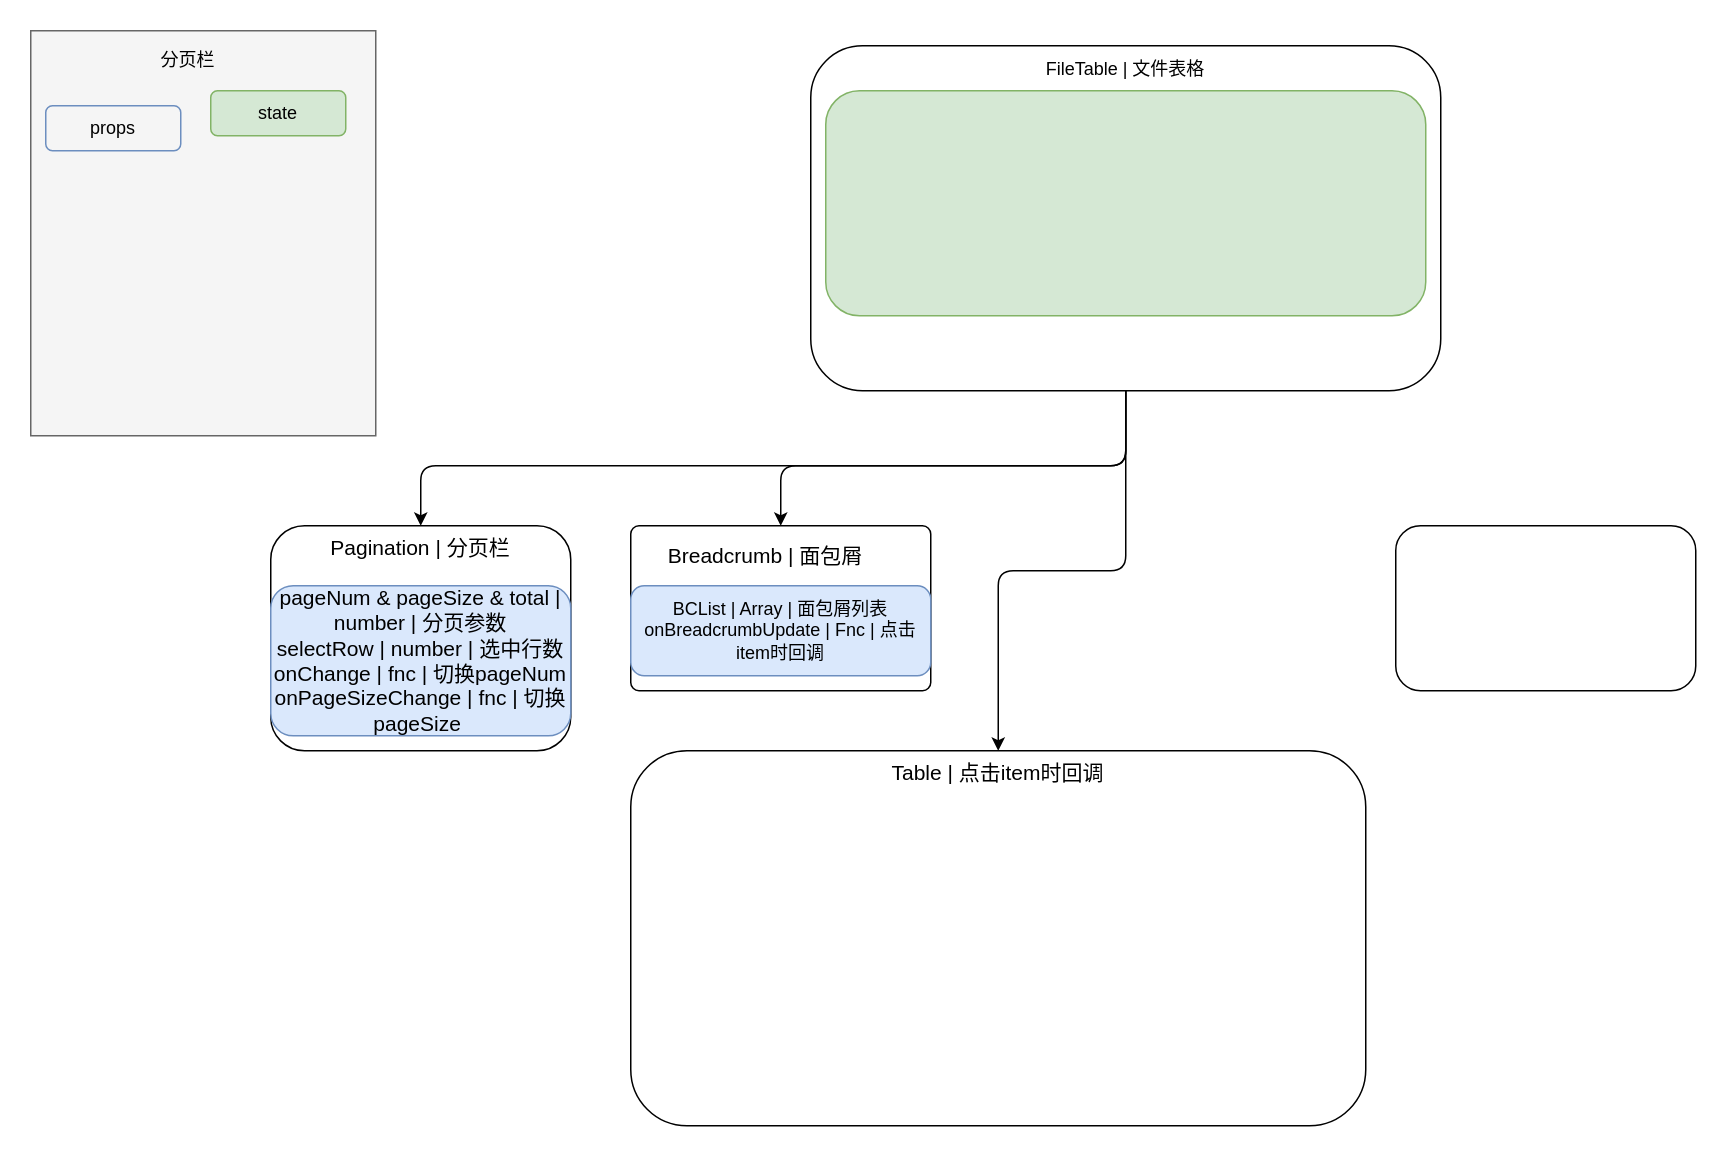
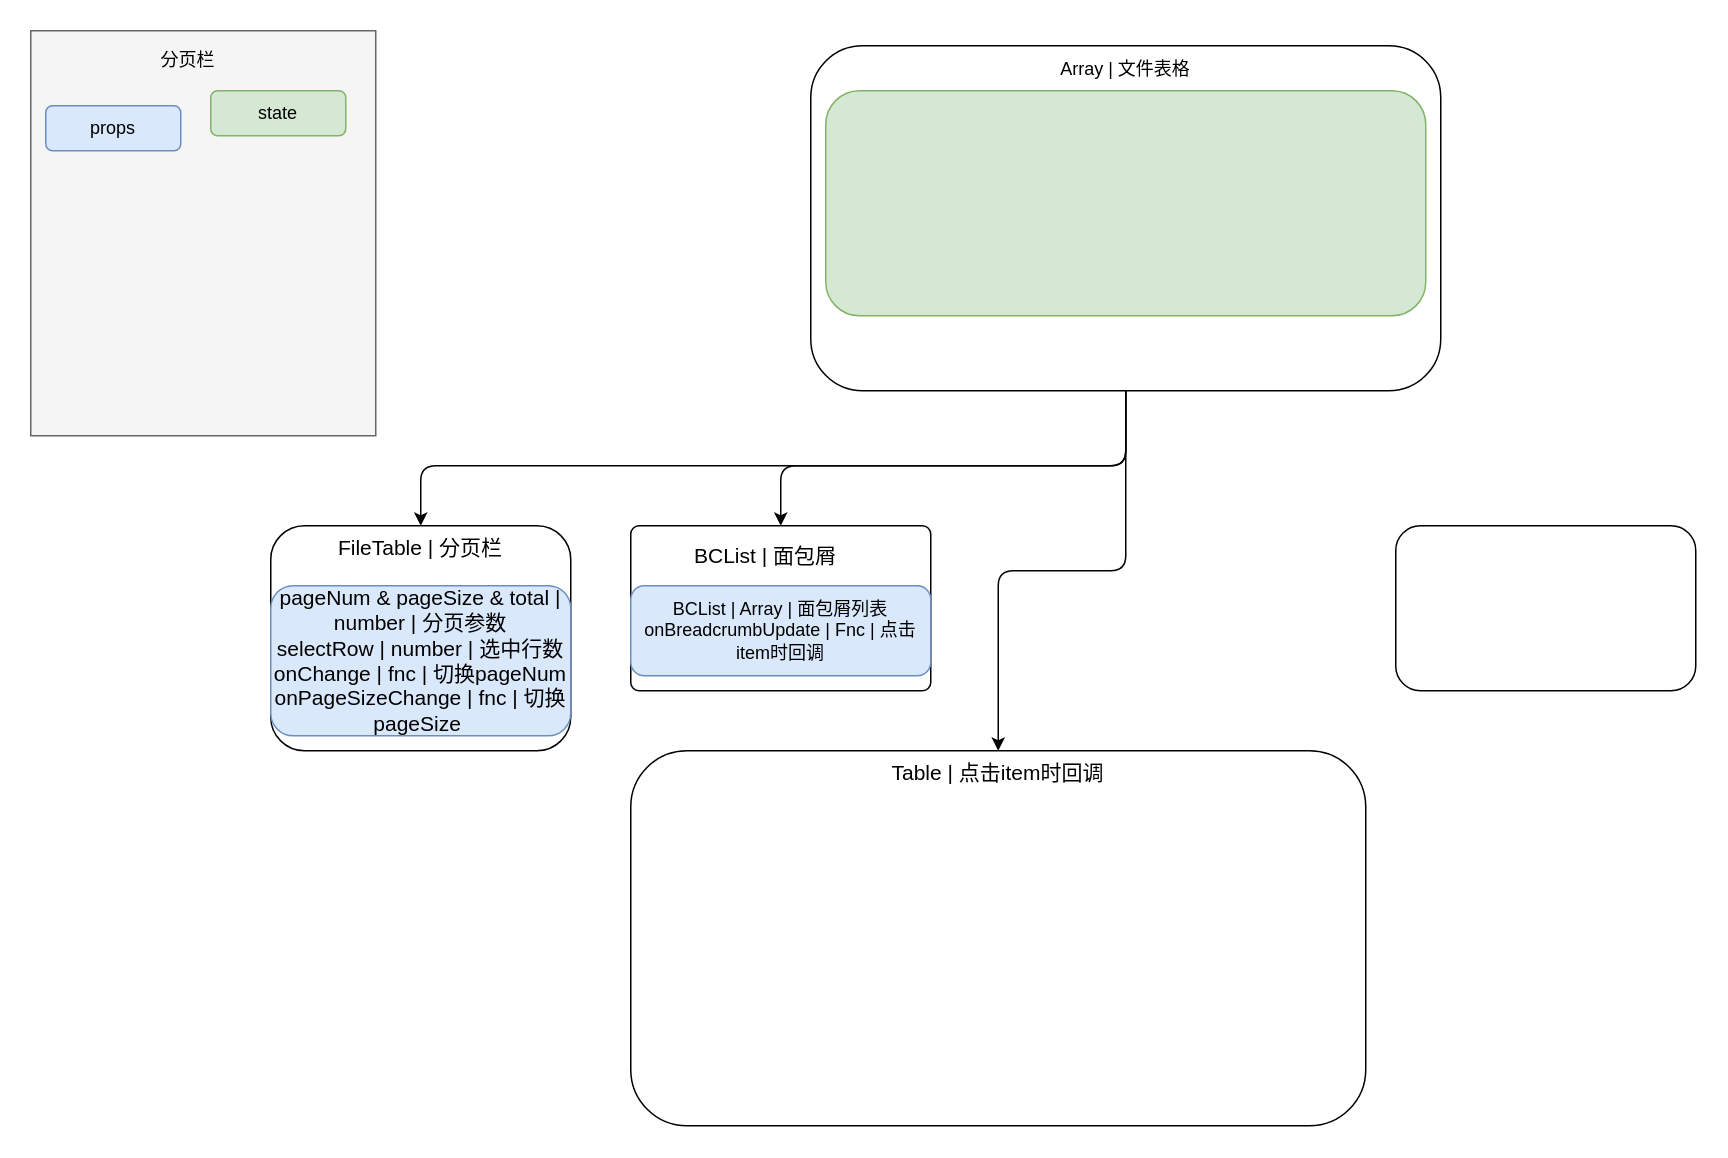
(1126, 68) -> (1126, 68)
(113, 128) -> (113, 128)
(421, 548) -> (421, 548)
(766, 556) -> (766, 556)
